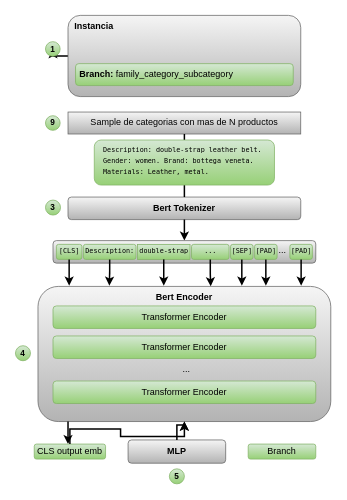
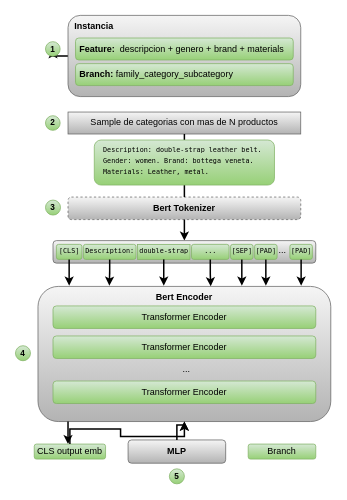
none -> (184, 49)
(53, 123) -> (53, 123)
(184, 208) -> (184, 208)
